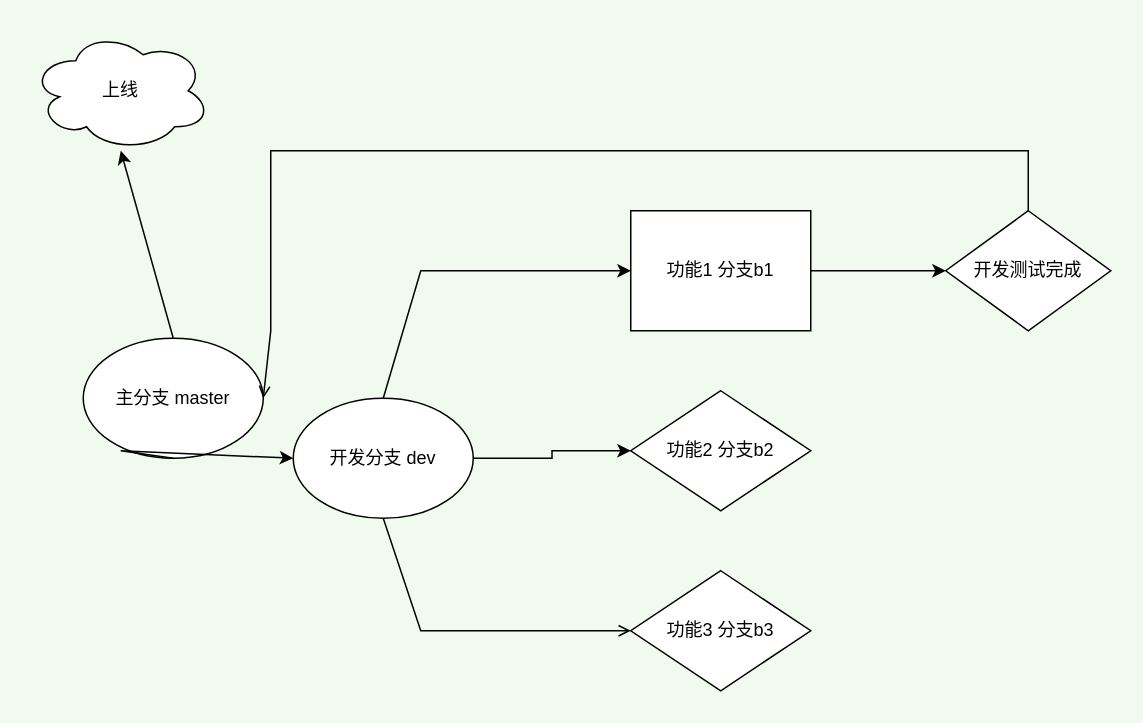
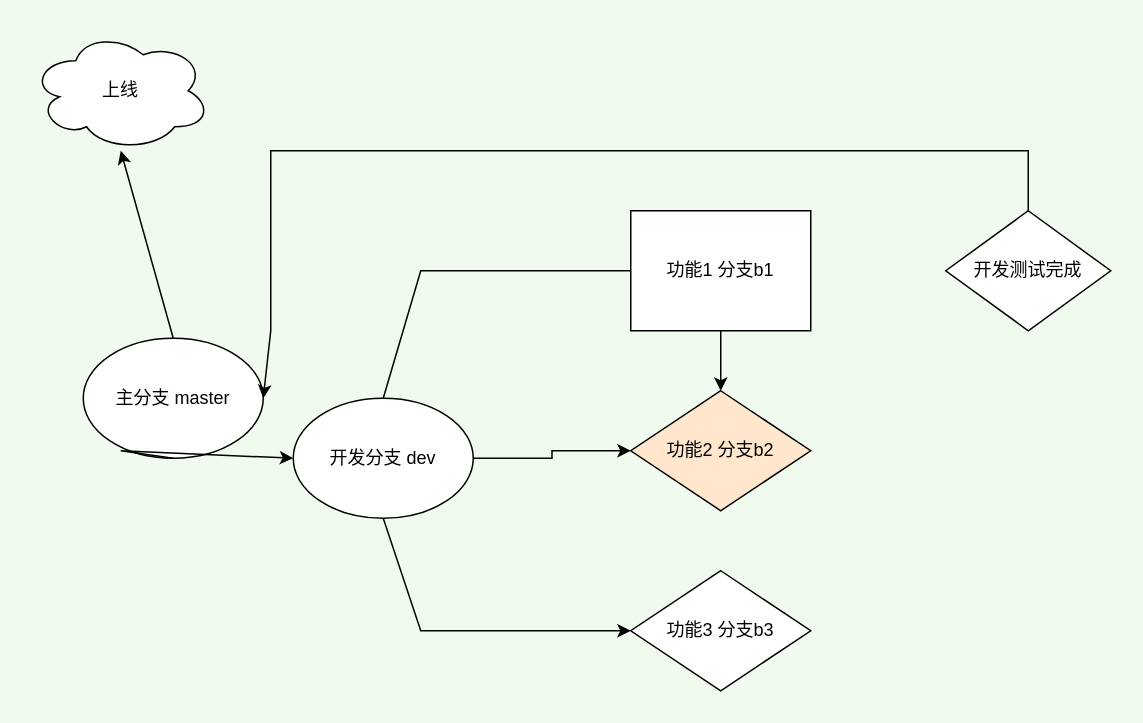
(619, 271) -> (623, 271)
(873, 271) -> (721, 356)
(264, 389) -> (265, 387)
(721, 451) -> (721, 451)
(621, 631) -> (619, 631)
